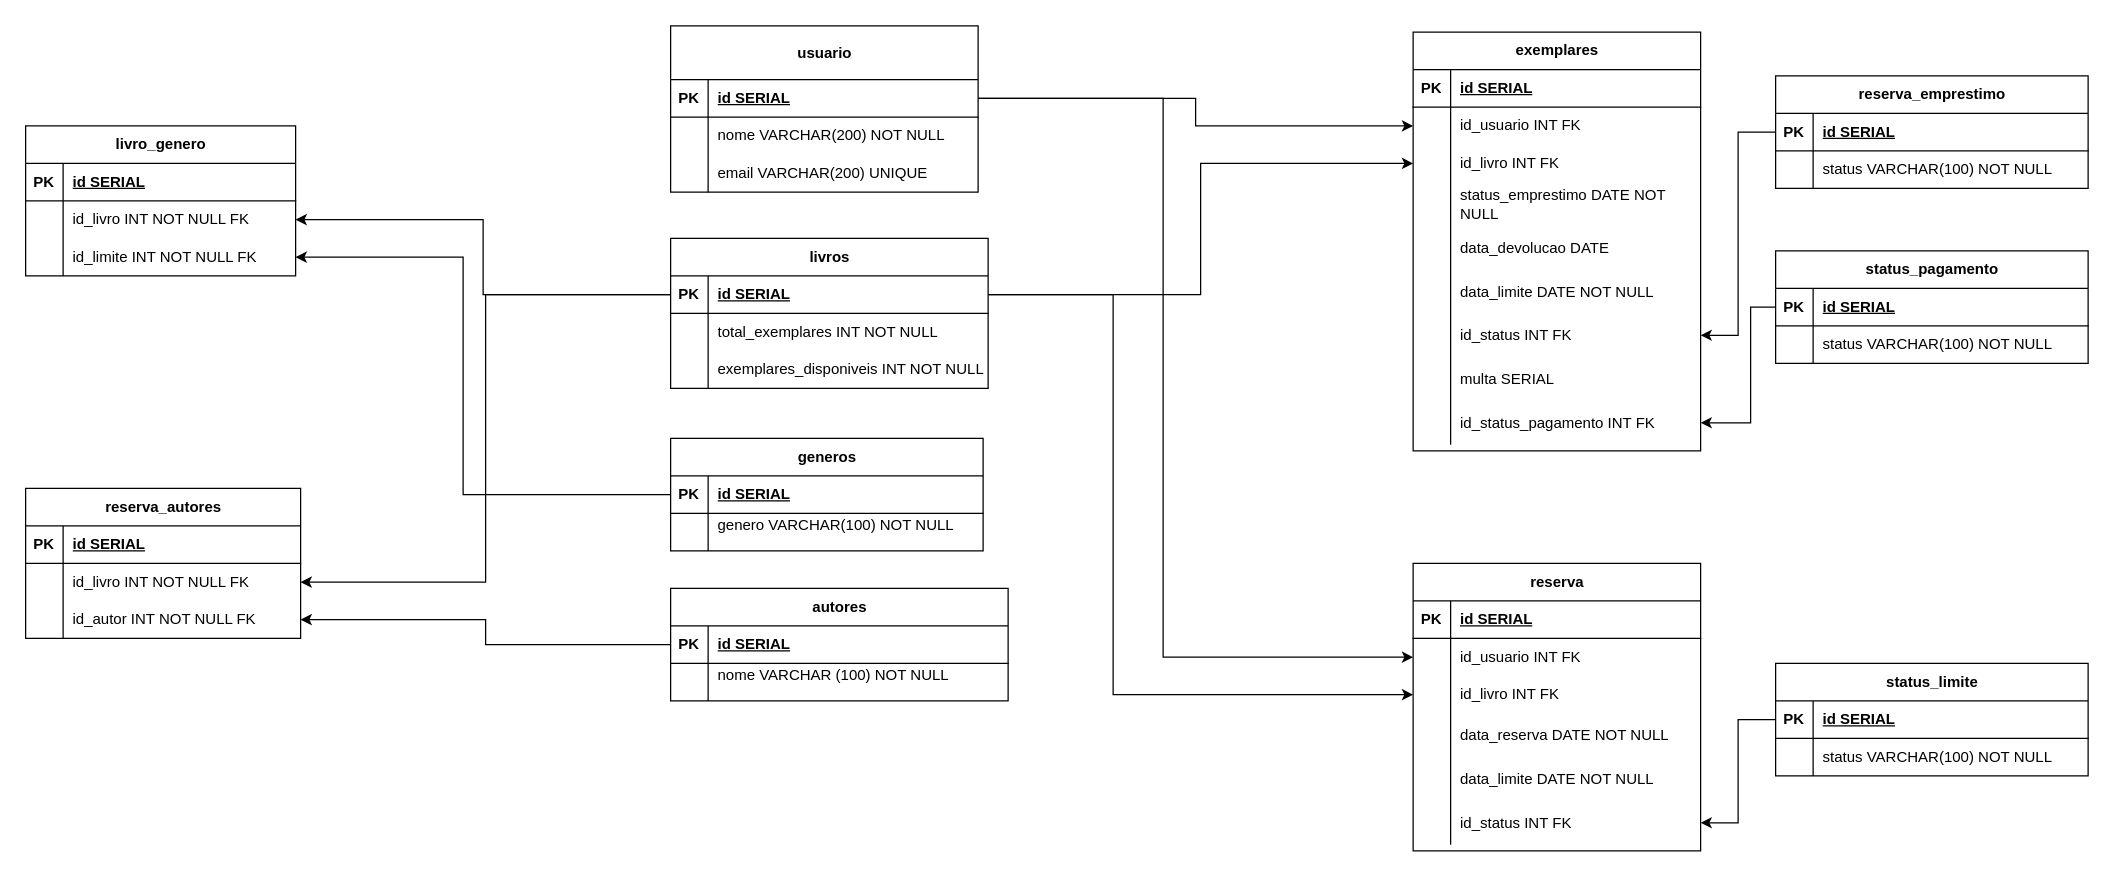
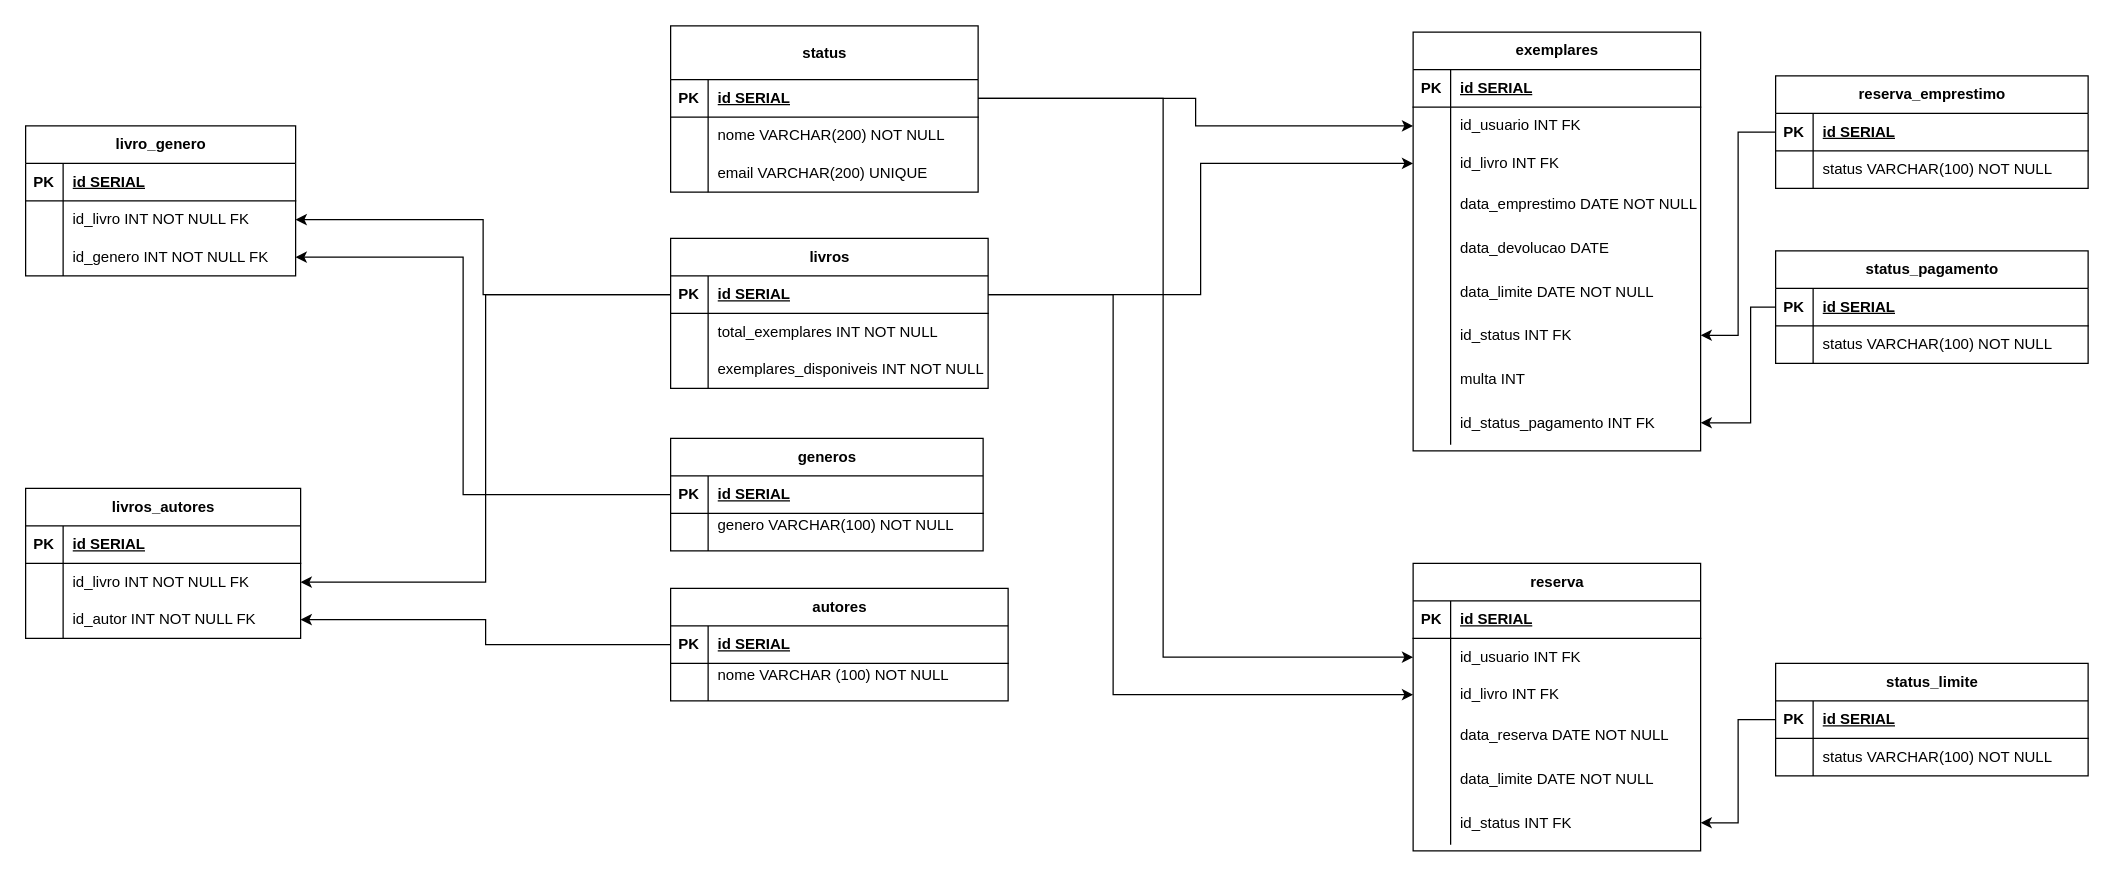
(825, 53) -> (825, 53)
(1581, 204) -> (1575, 204)
(163, 257) -> (168, 257)
(1507, 379) -> (1495, 379)
(164, 507) -> (164, 507)
